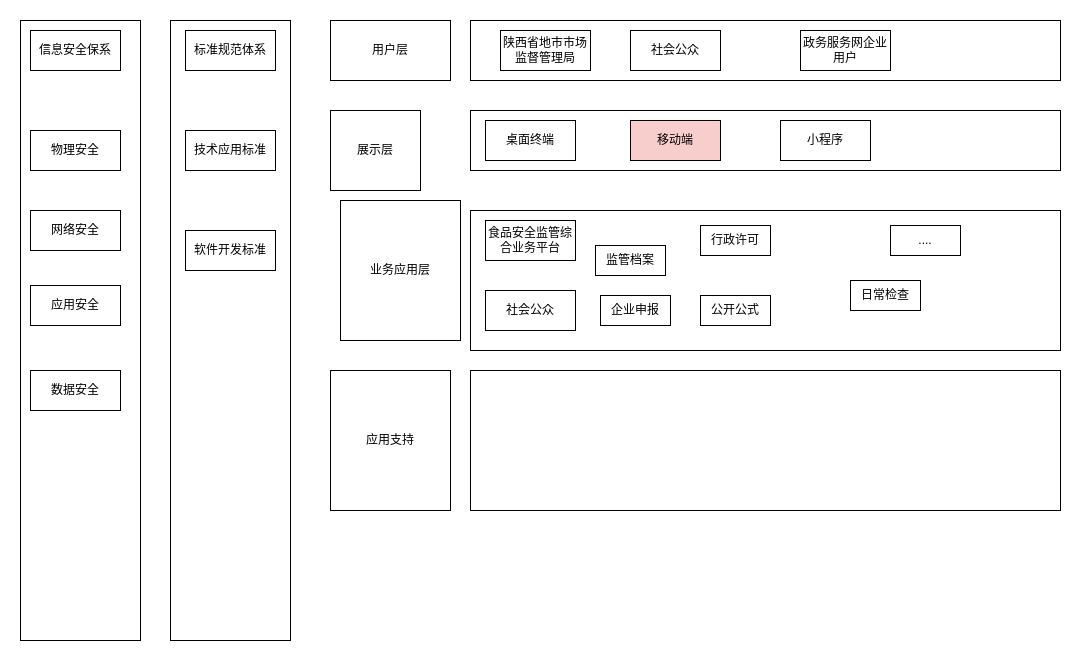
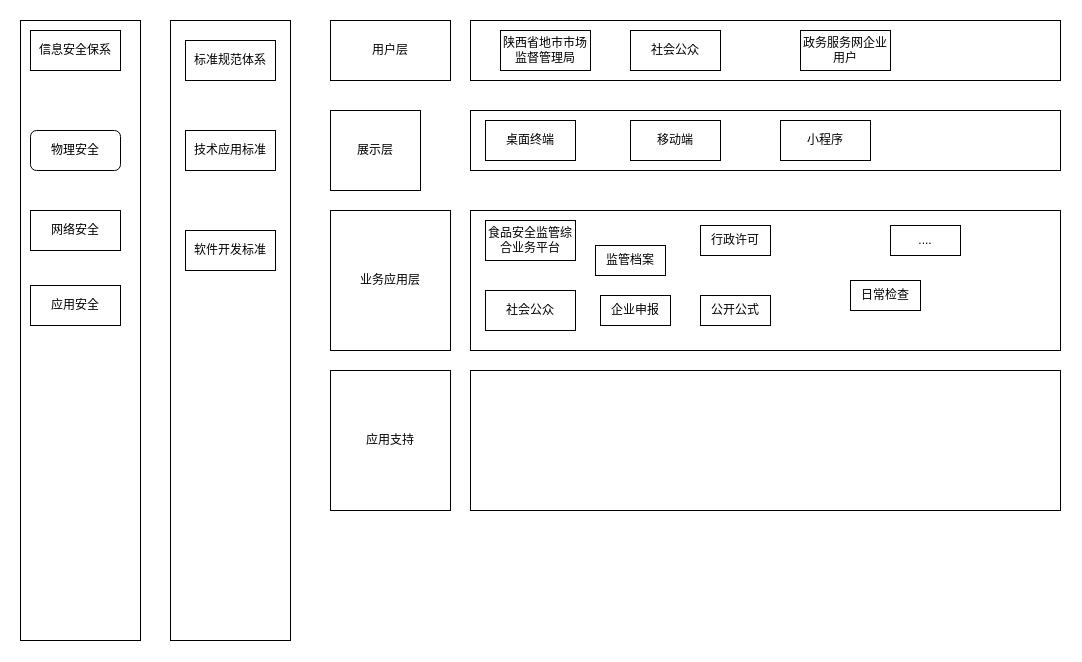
(231, 51) -> (231, 61)
(676, 141) -> (676, 141)
(76, 151) -> (76, 151)
(401, 271) -> (391, 281)
(76, 391) -> none
